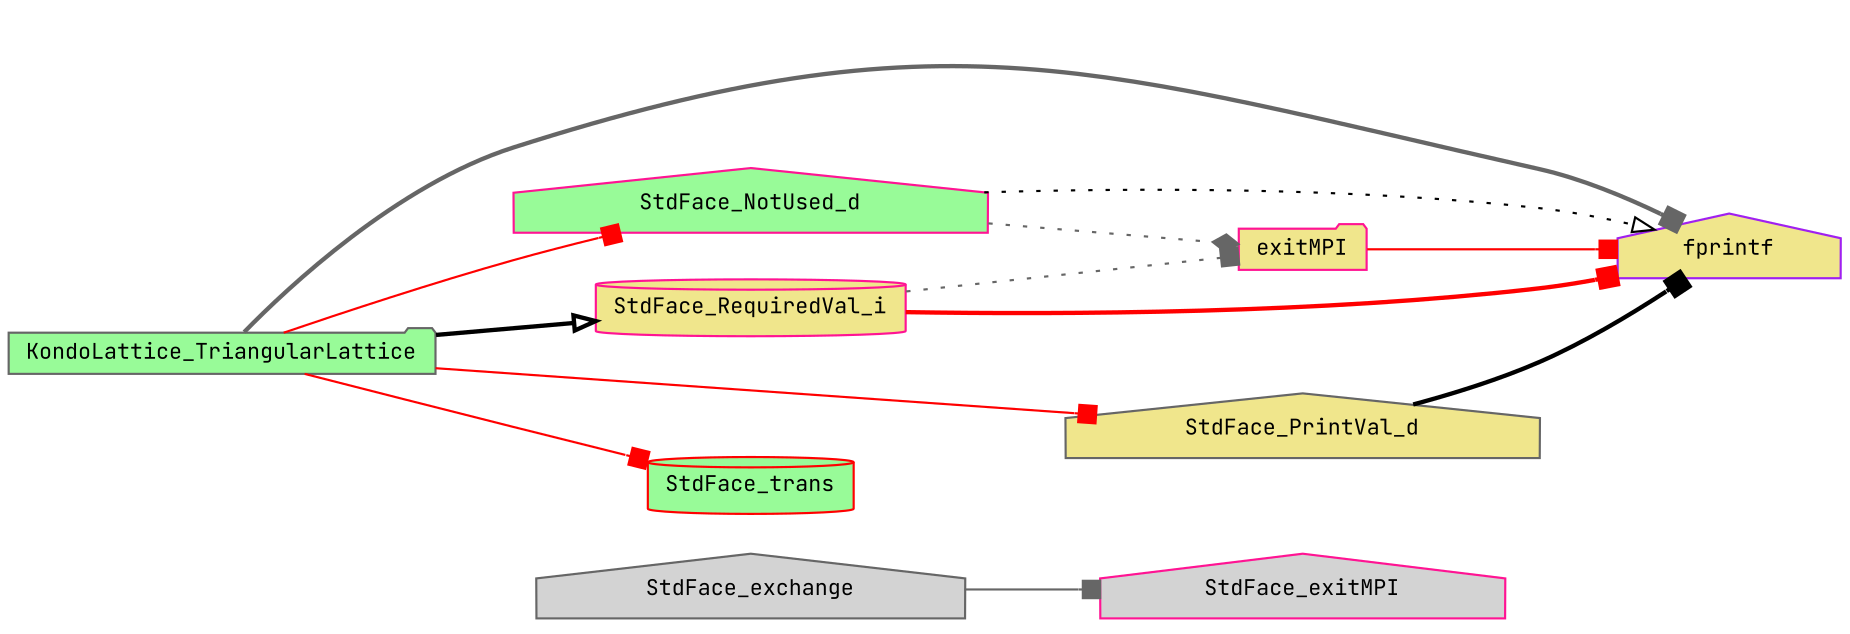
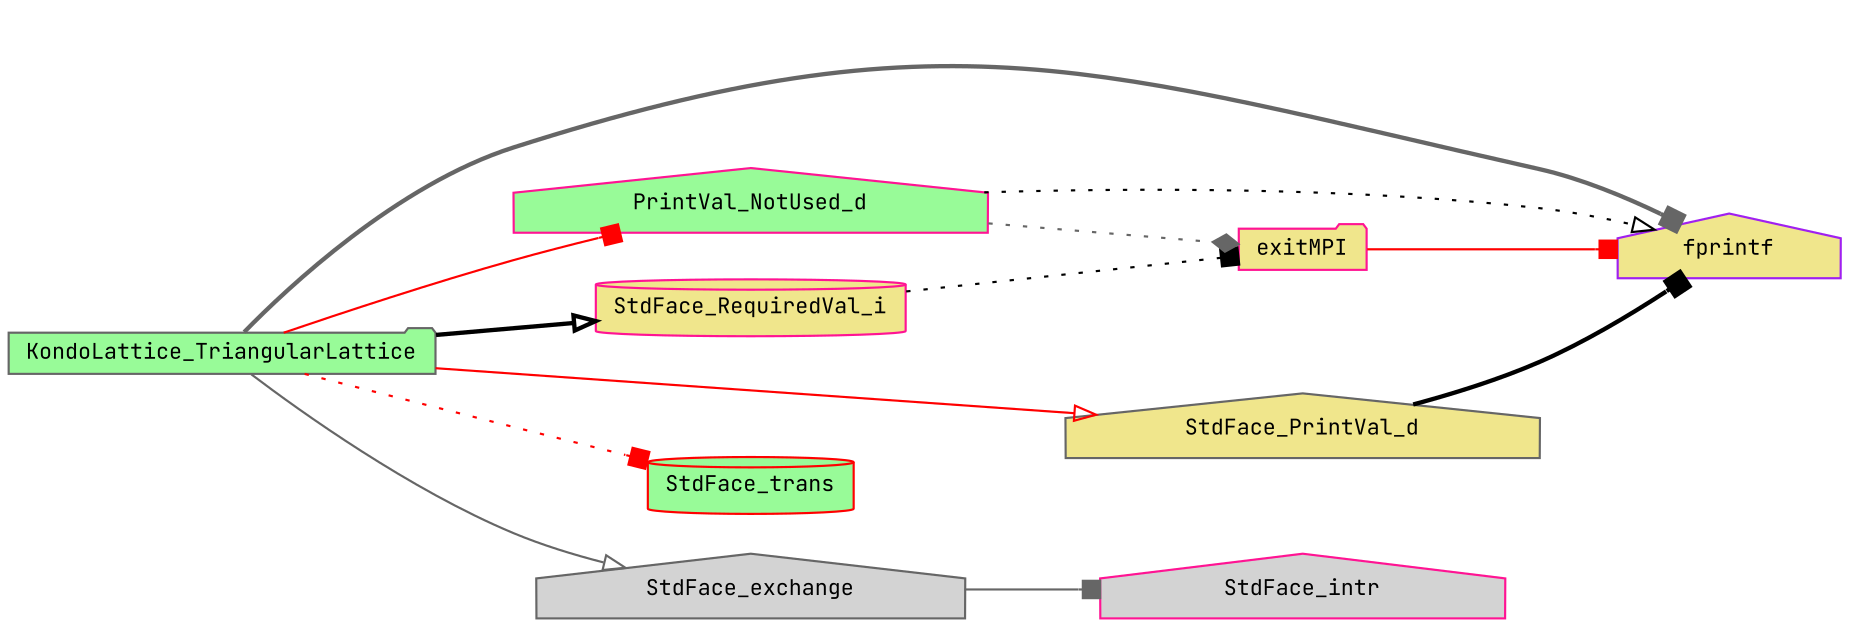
(751, 204) -> (751, 204)
(1061, 275) -> (1061, 275)
(1251, 309) -> none
(755, 391) -> (755, 391)
(465, 415) -> (465, 415)
none -> (419, 486)
(1303, 589) -> (1303, 589)
